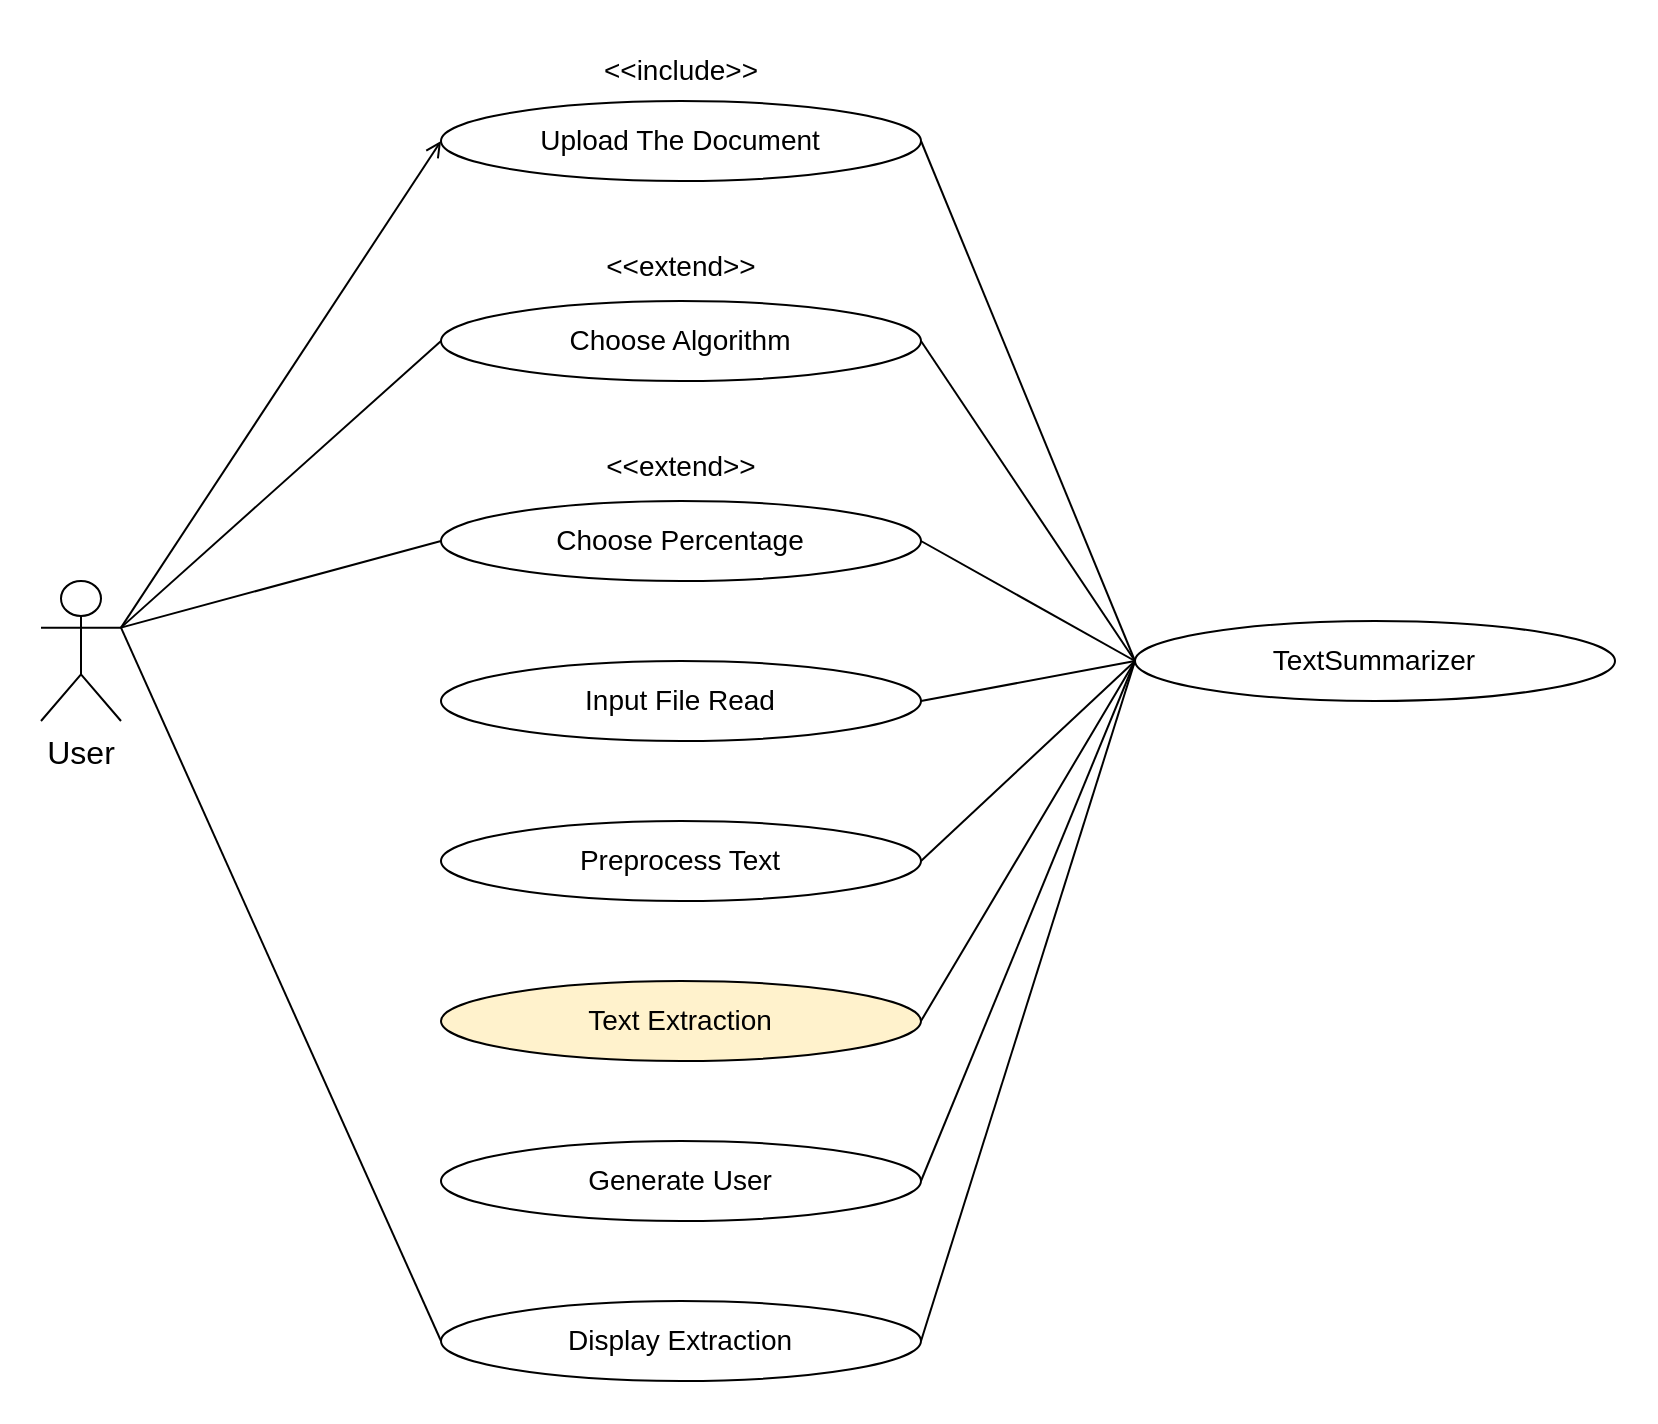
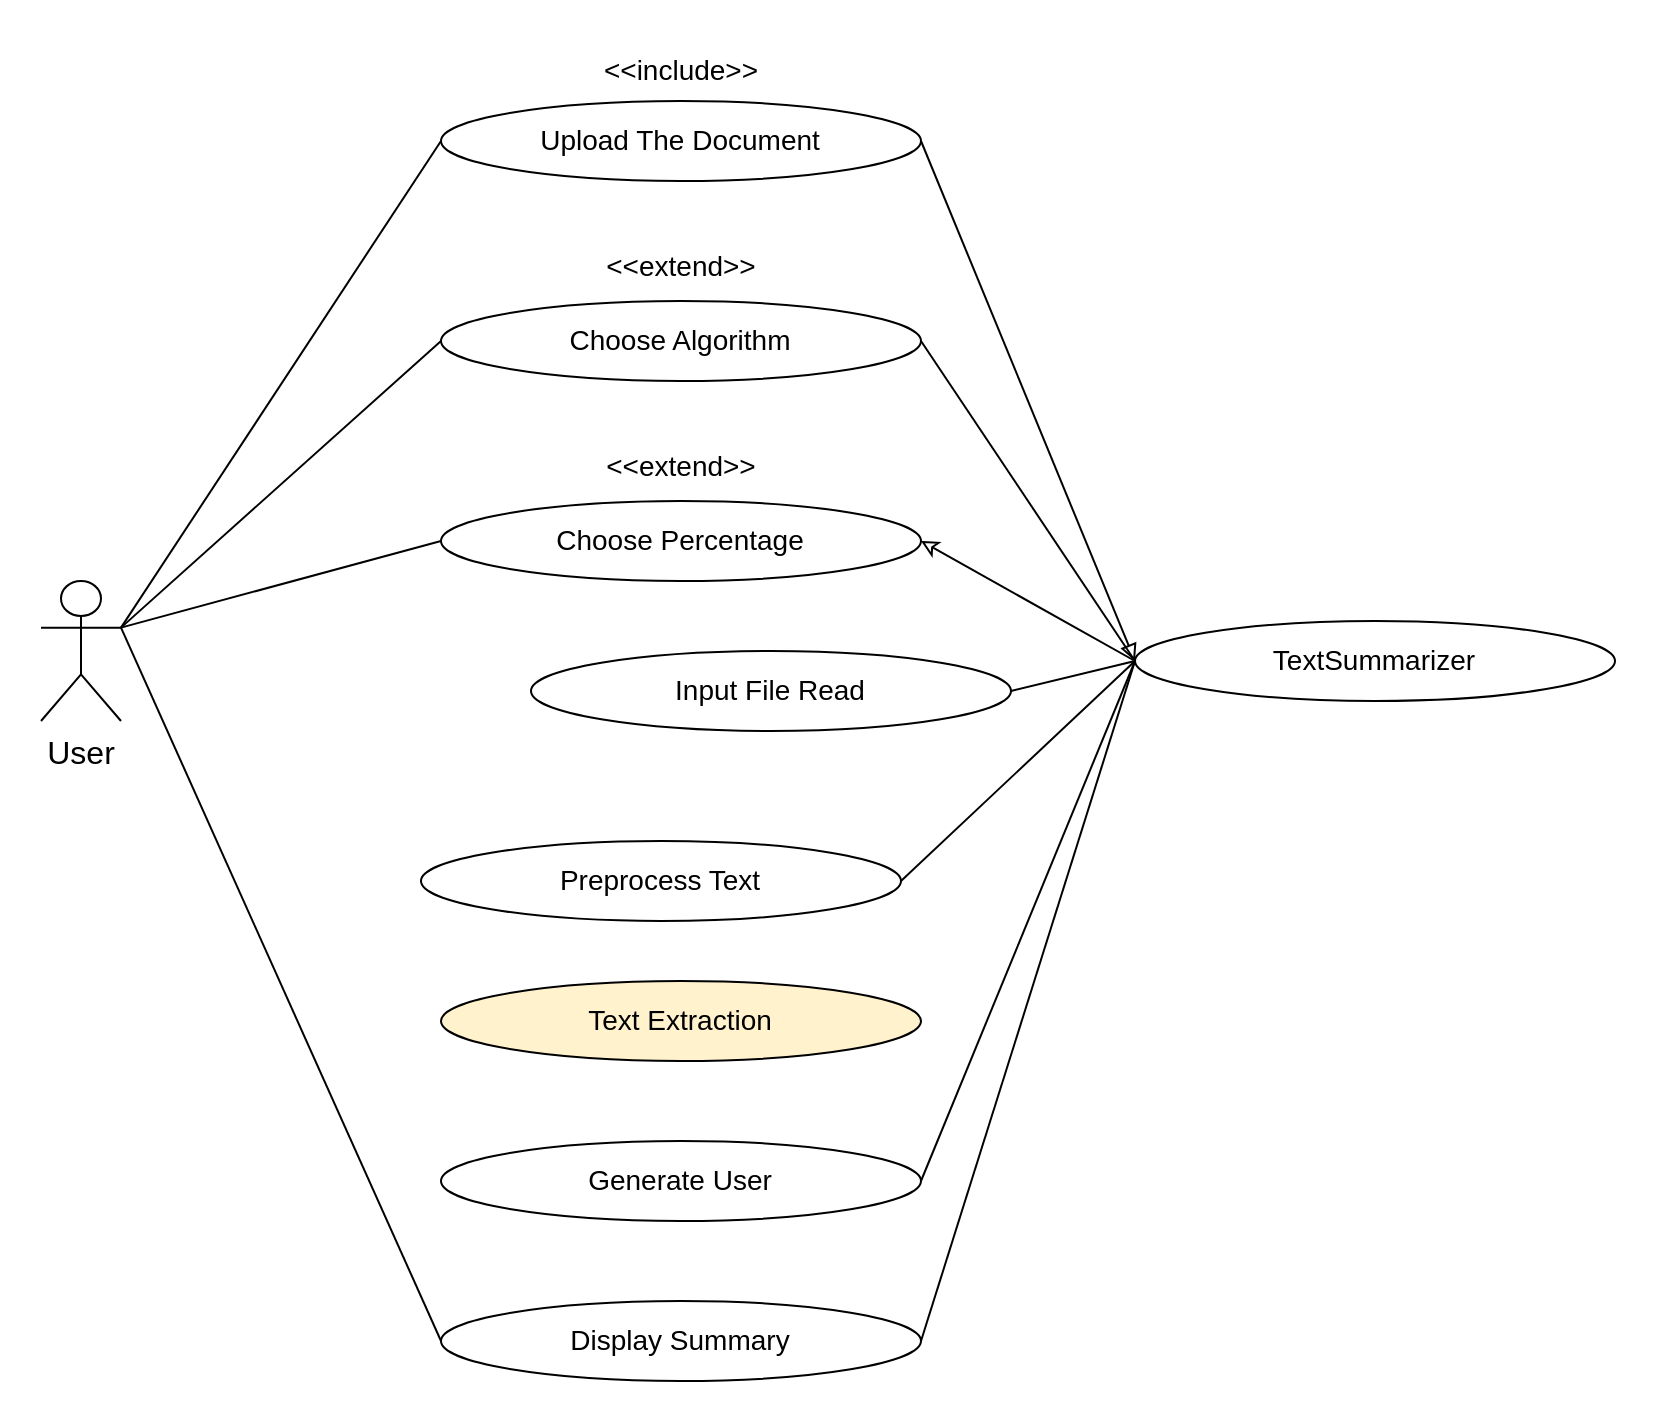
(436, 148) -> (438, 146)
(928, 545) -> (933, 548)
(1128, 644) -> (1128, 644)
(681, 701) -> (771, 691)
(1023, 849) -> none
(681, 861) -> (661, 881)
(681, 1341) -> (681, 1341)
